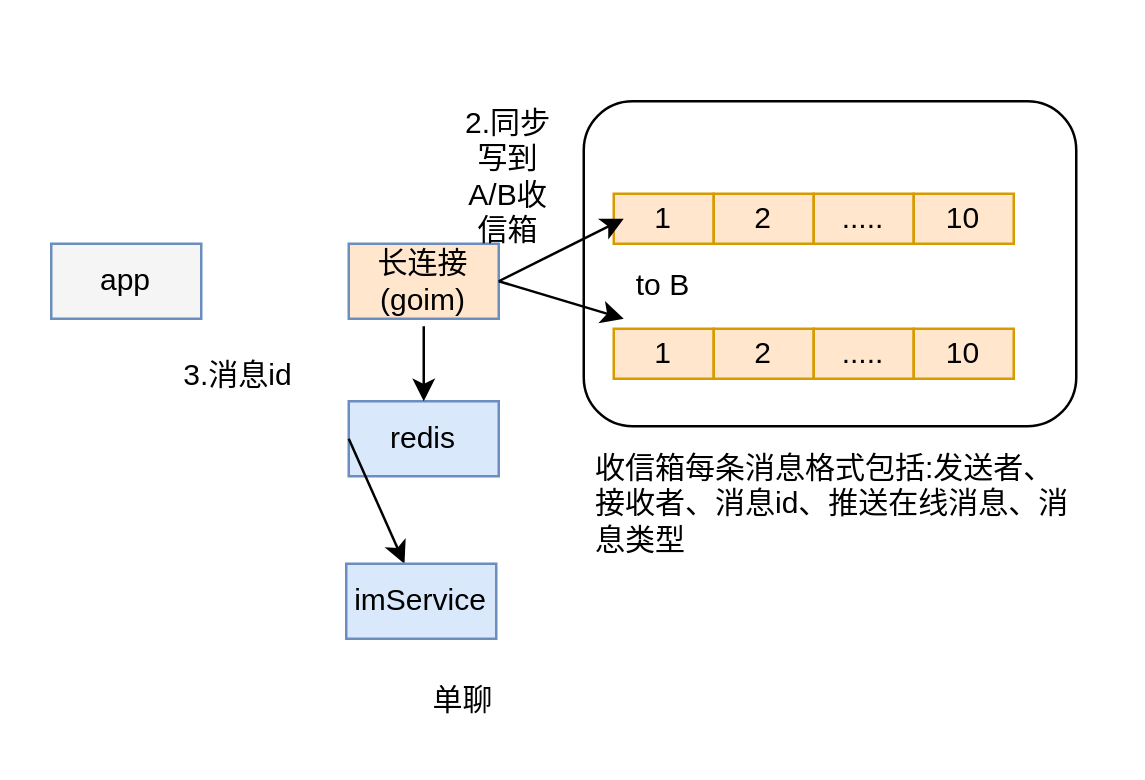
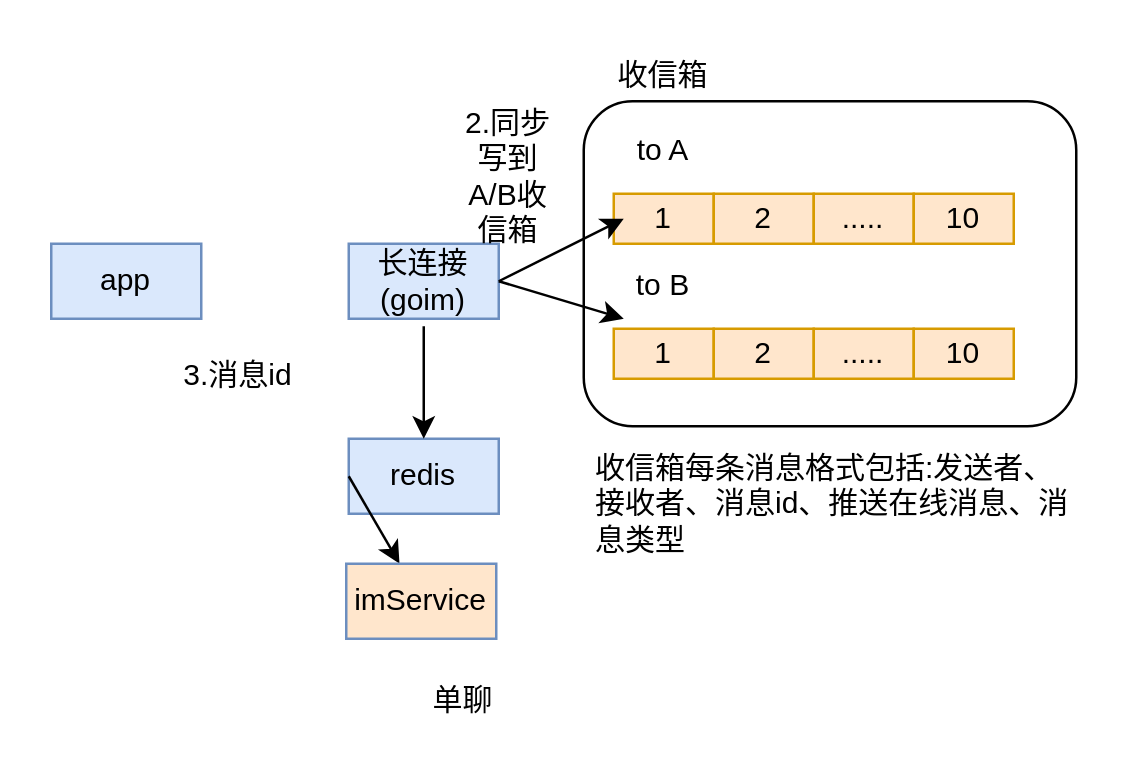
none -> (664, 76)
none -> (664, 151)
(126, 281) -> (126, 281)
(424, 281) -> (424, 281)
(424, 439) -> (424, 476)
(421, 601) -> (421, 601)
